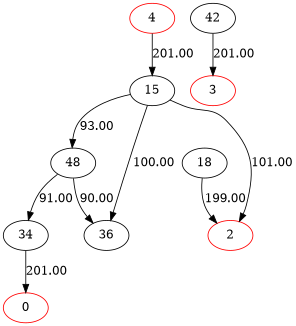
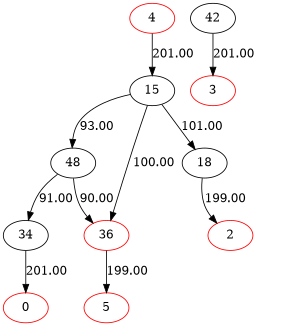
(239, 136) -> (176, 124)
(106, 235) -> (106, 235)
none -> (106, 308)
